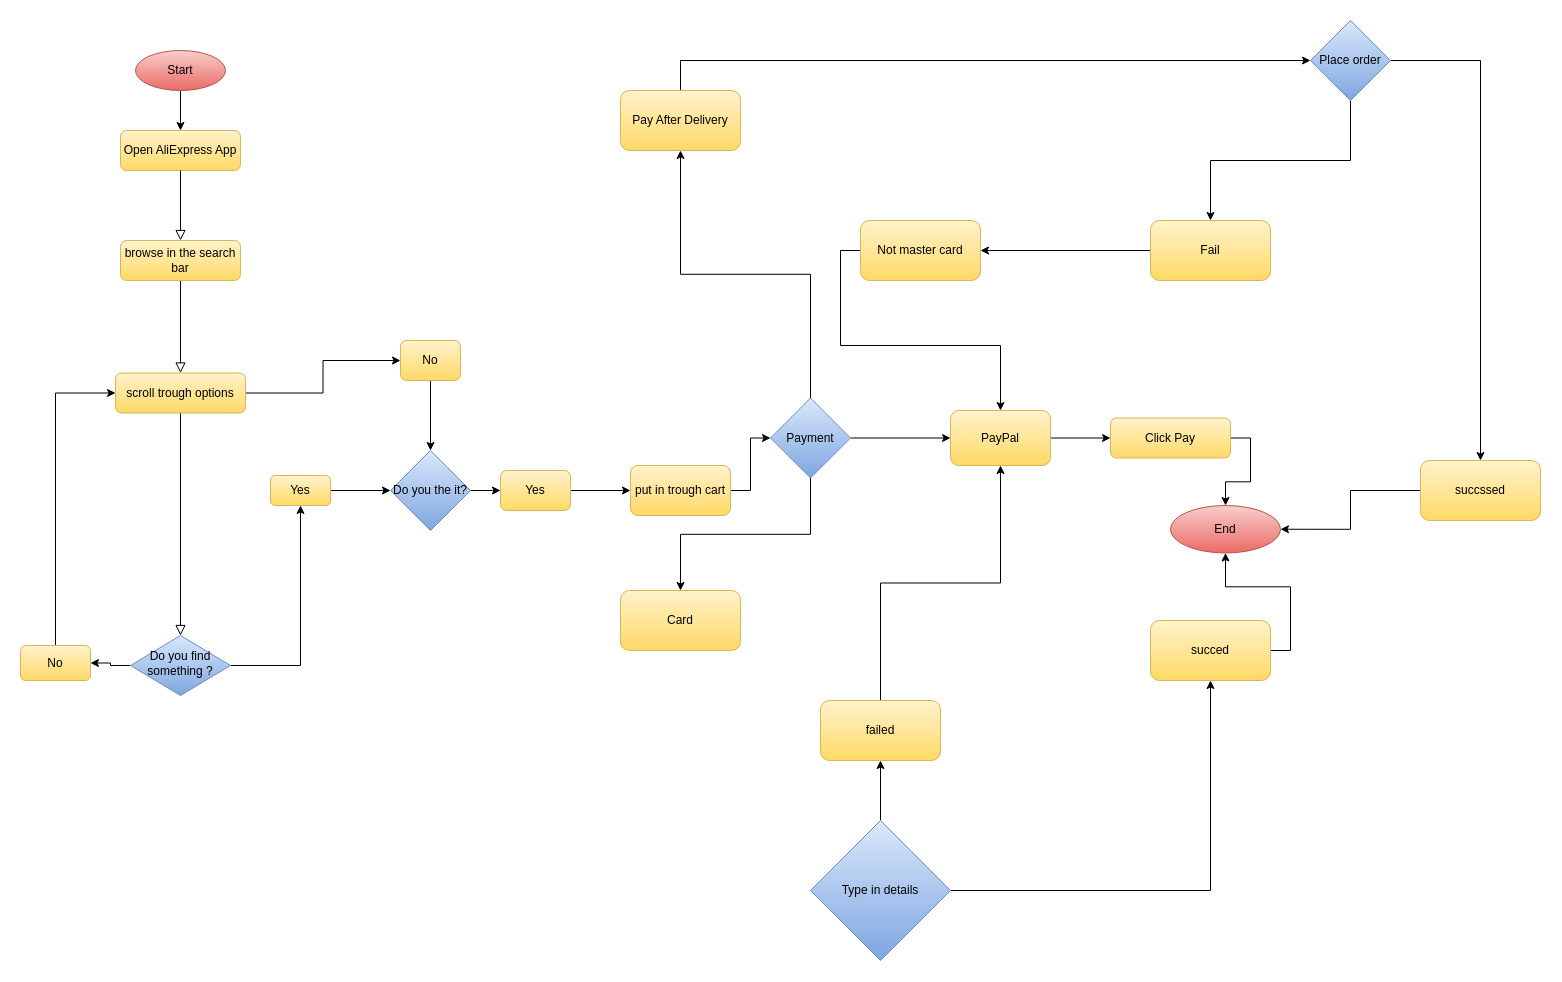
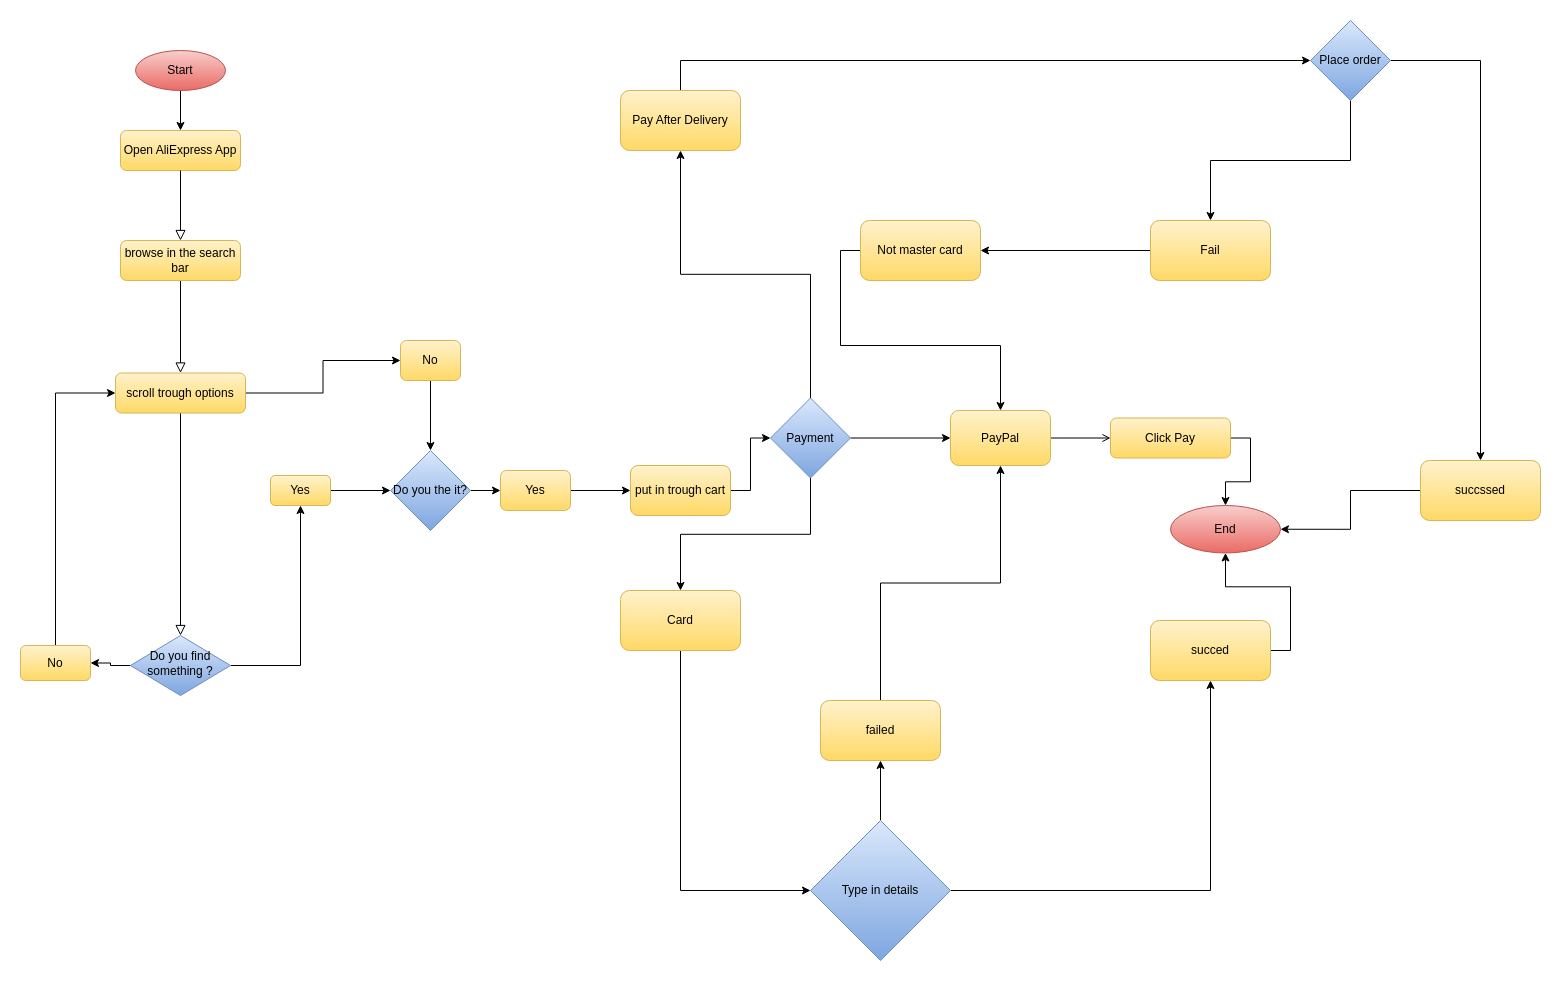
(1102, 438) -> (1103, 438)
none -> (681, 832)
